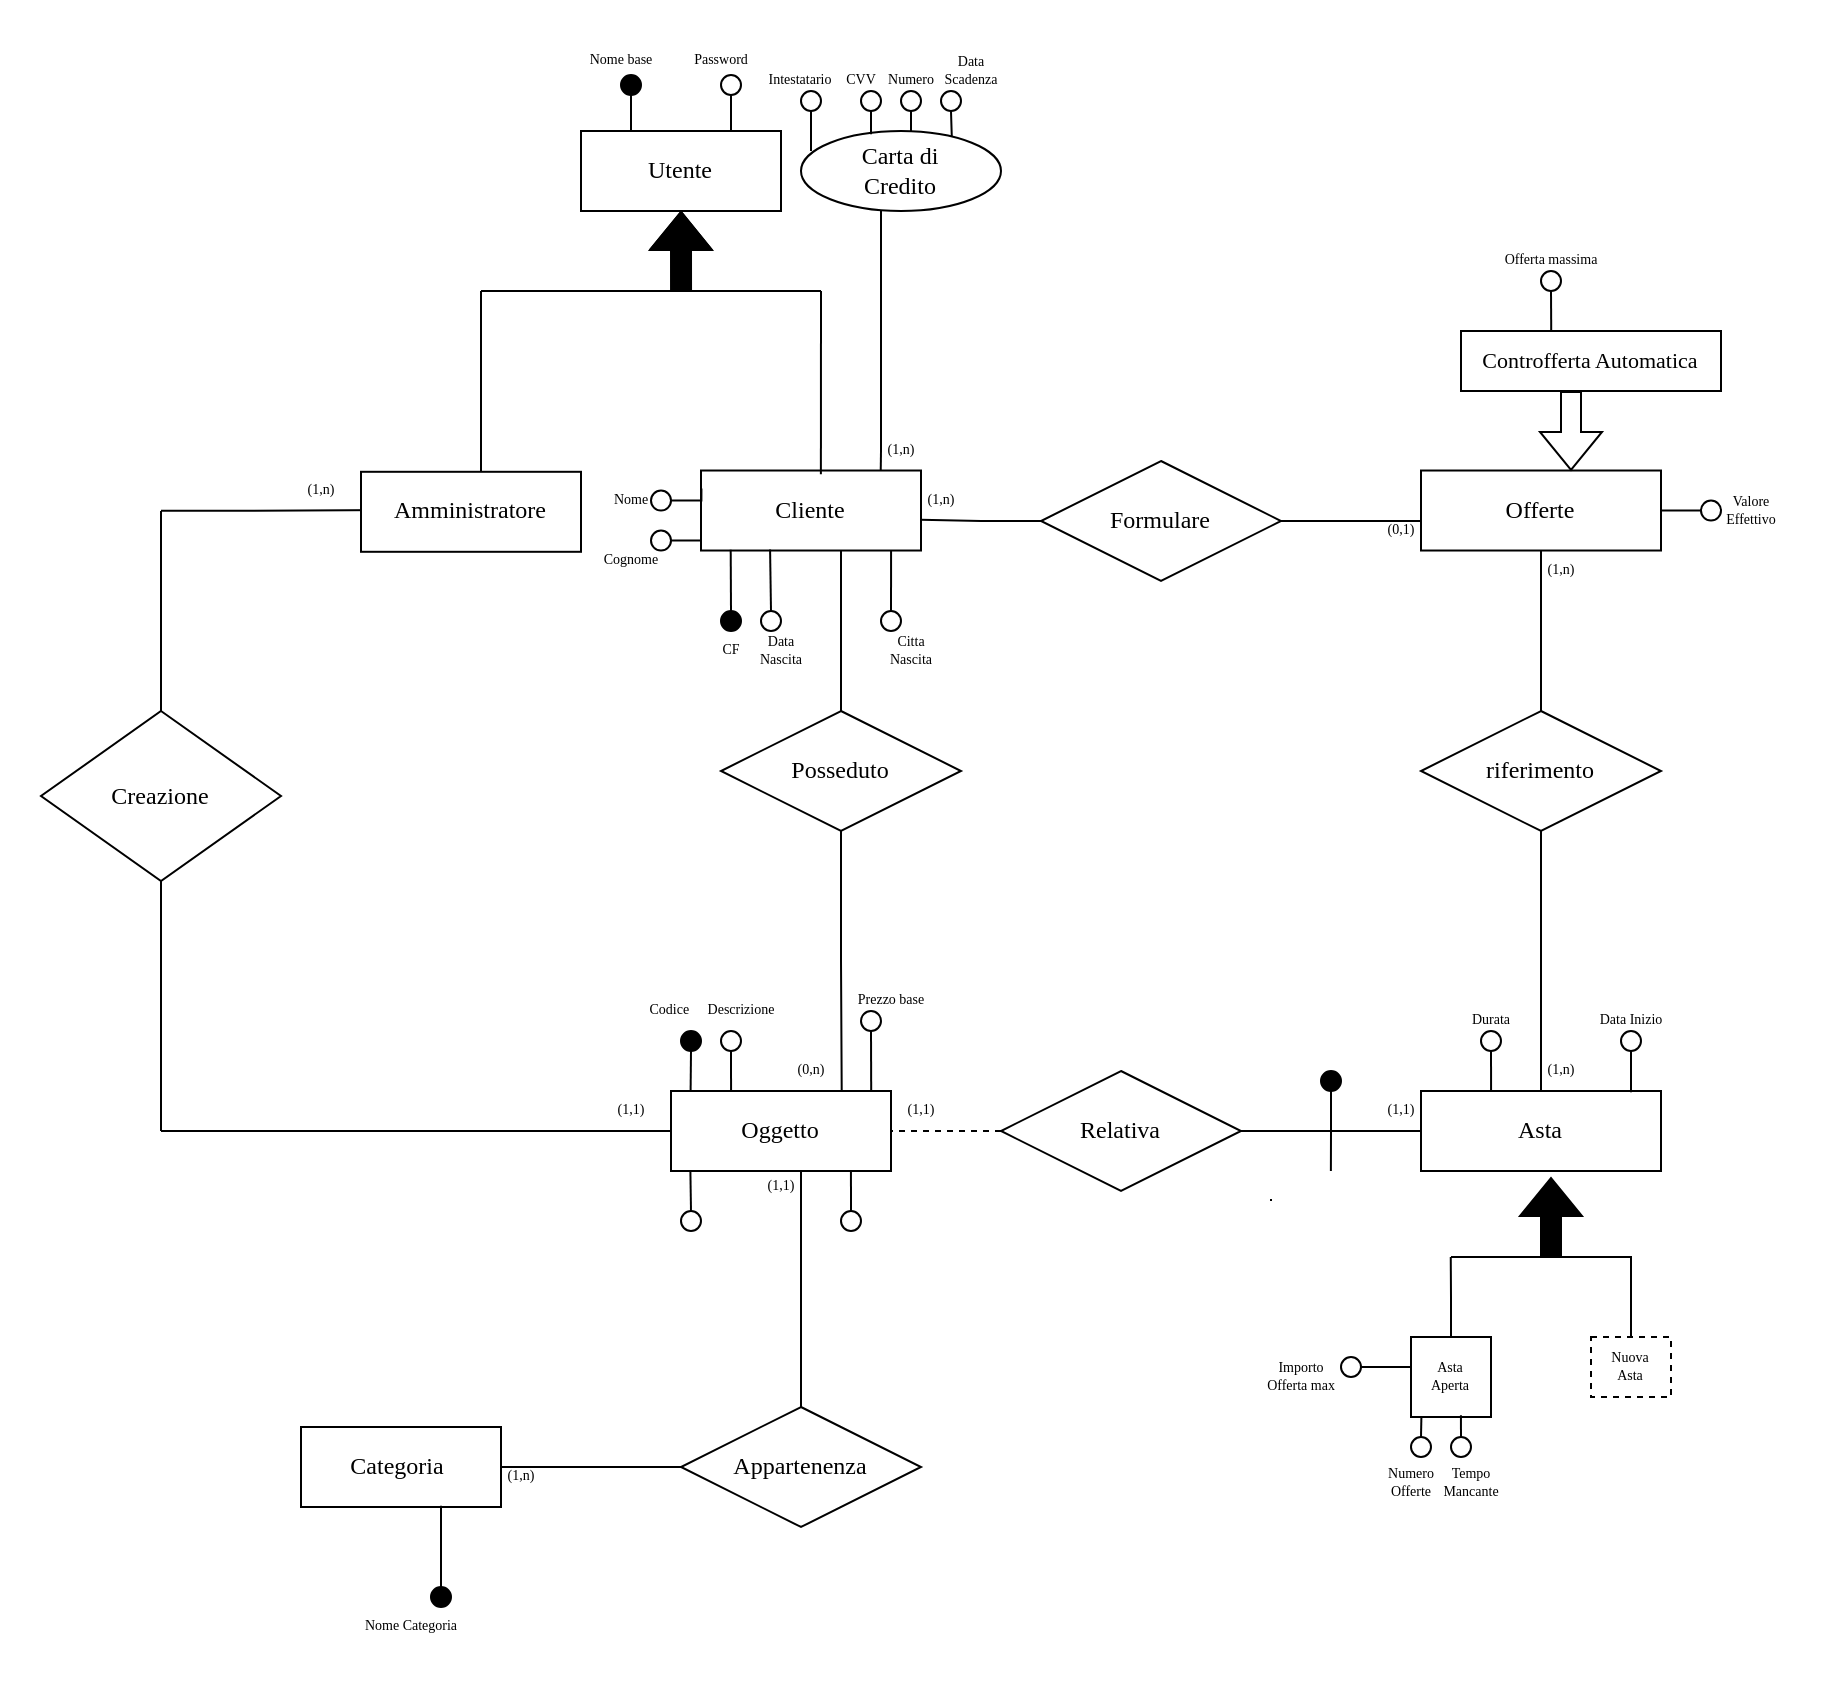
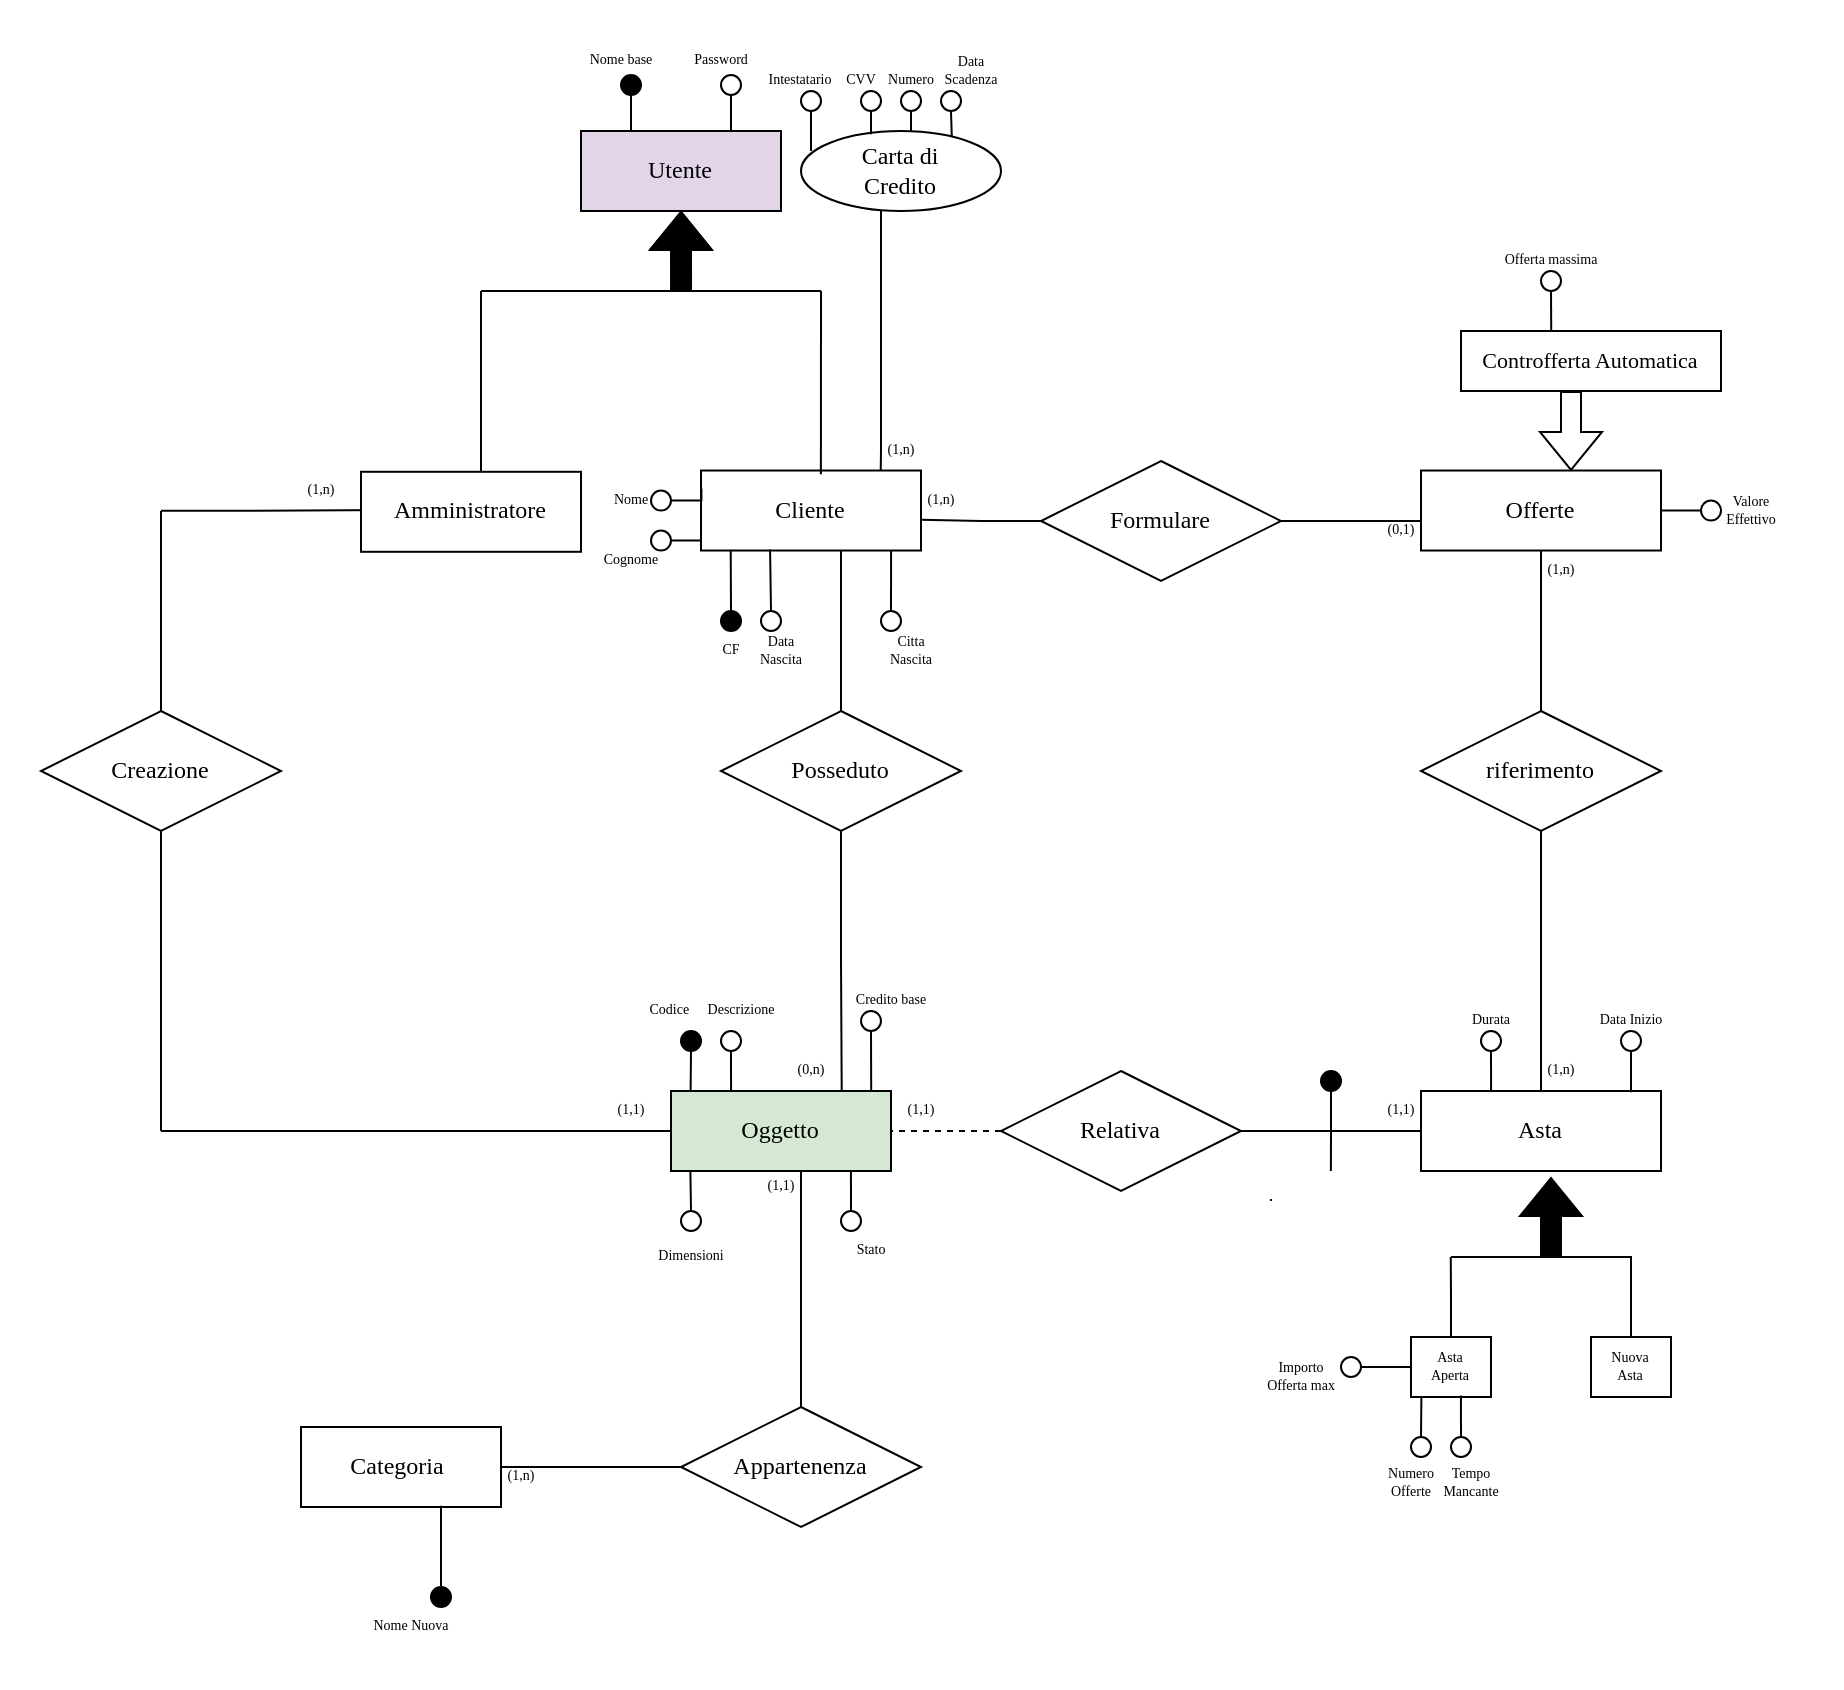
(681, 171) -> (681, 171)
(161, 796) -> (161, 771)
(892, 1001) -> (892, 1001)
(781, 1131) -> (781, 1131)
none -> (871, 1251)
none -> (691, 1257)
(1631, 1367) -> (1631, 1367)
(1451, 1377) -> (1451, 1367)
(412, 1627) -> (412, 1627)
